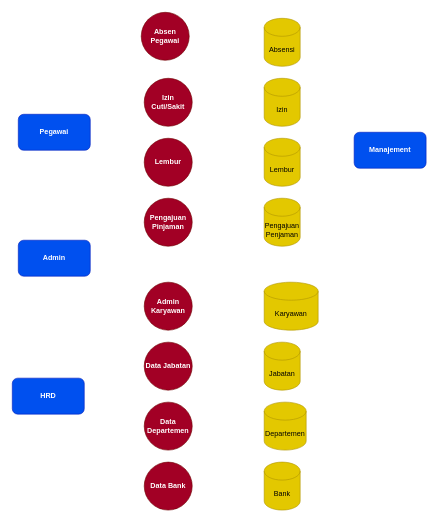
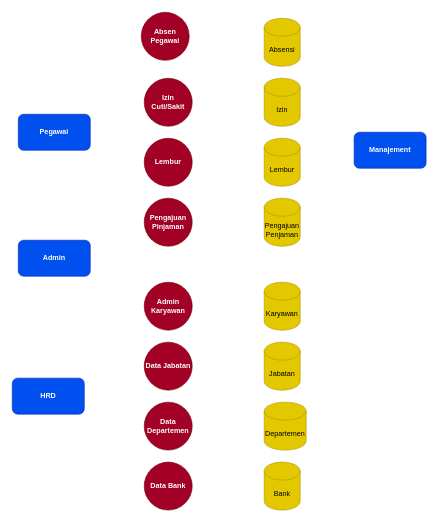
(291, 306) -> (282, 306)
